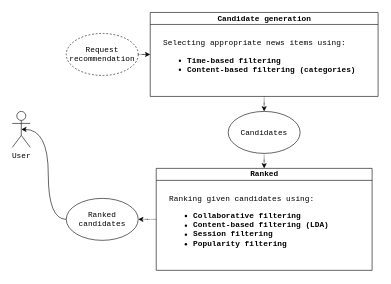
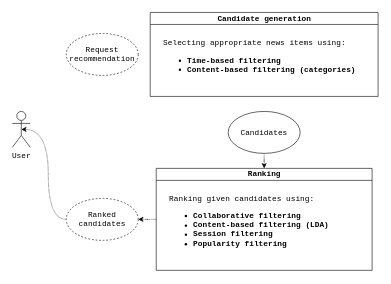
(144, 54) -> none
(264, 104) -> none
(265, 174) -> (265, 174)
(50, 200) -> (50, 200)
(102, 219) -> (102, 219)
